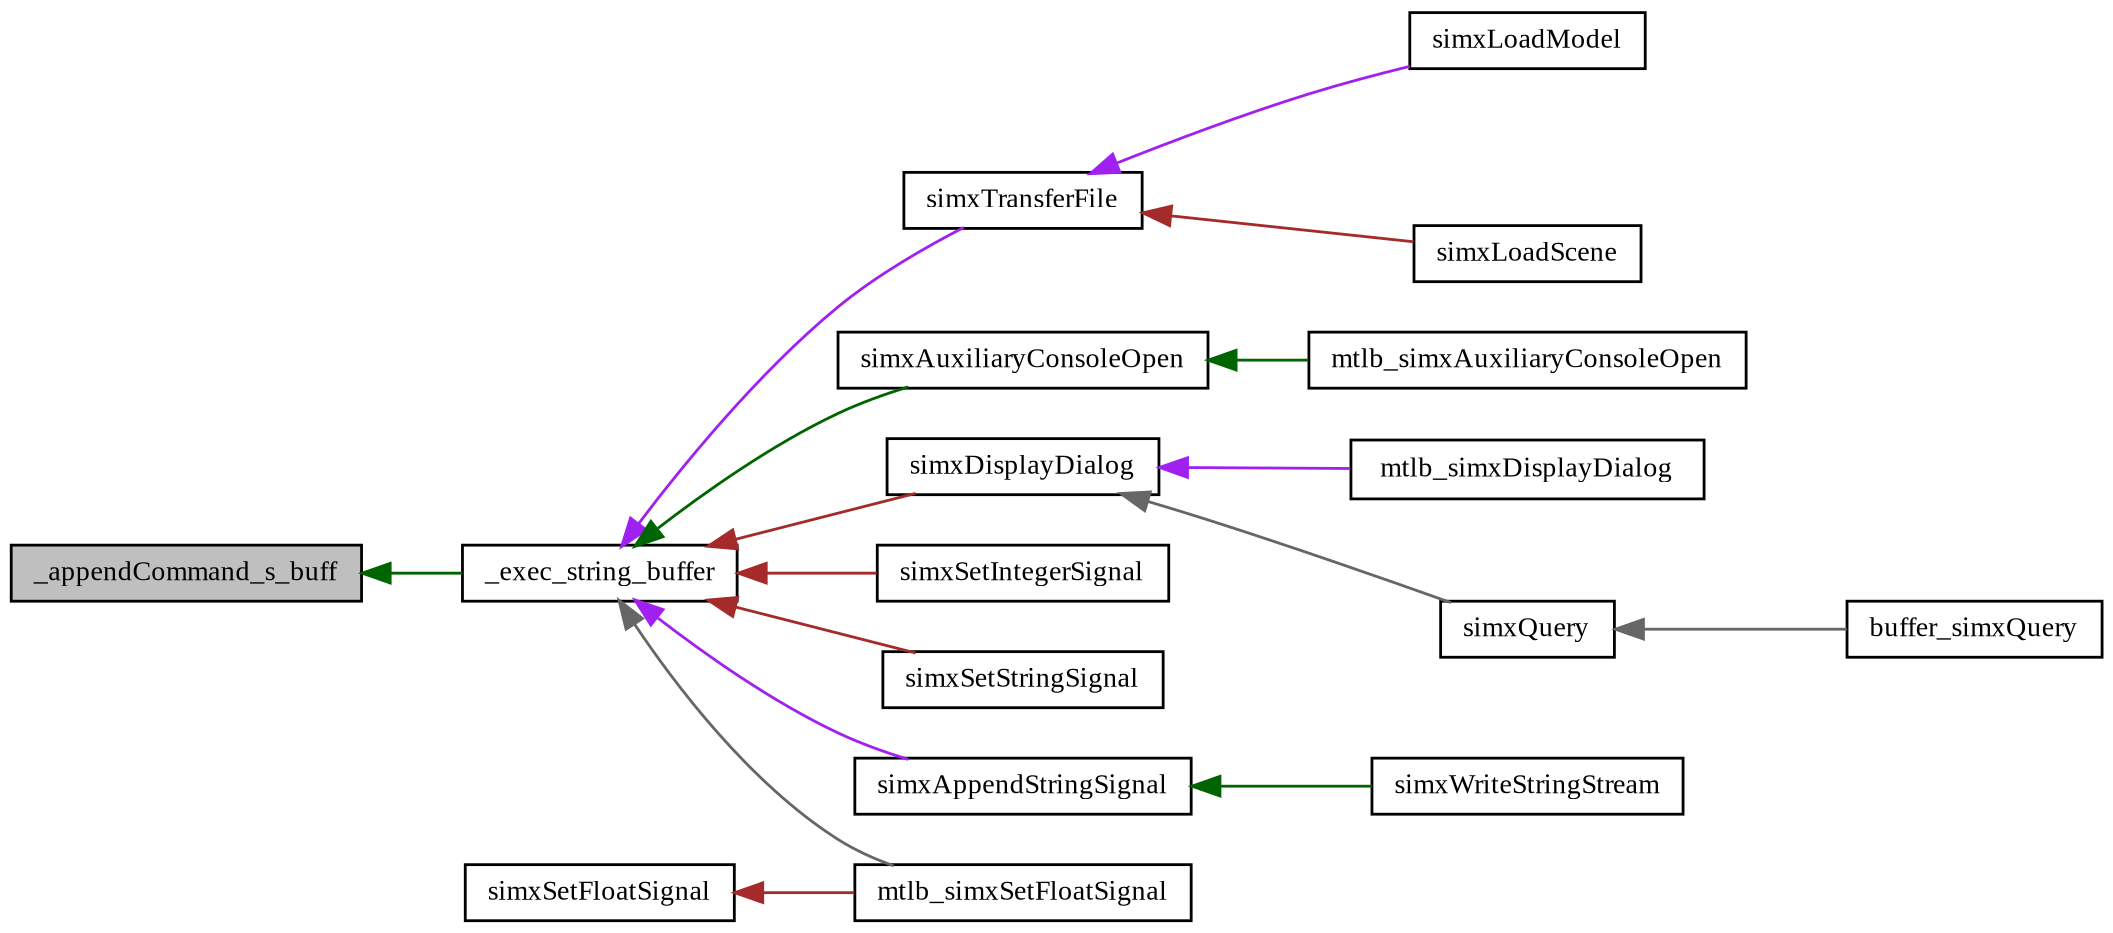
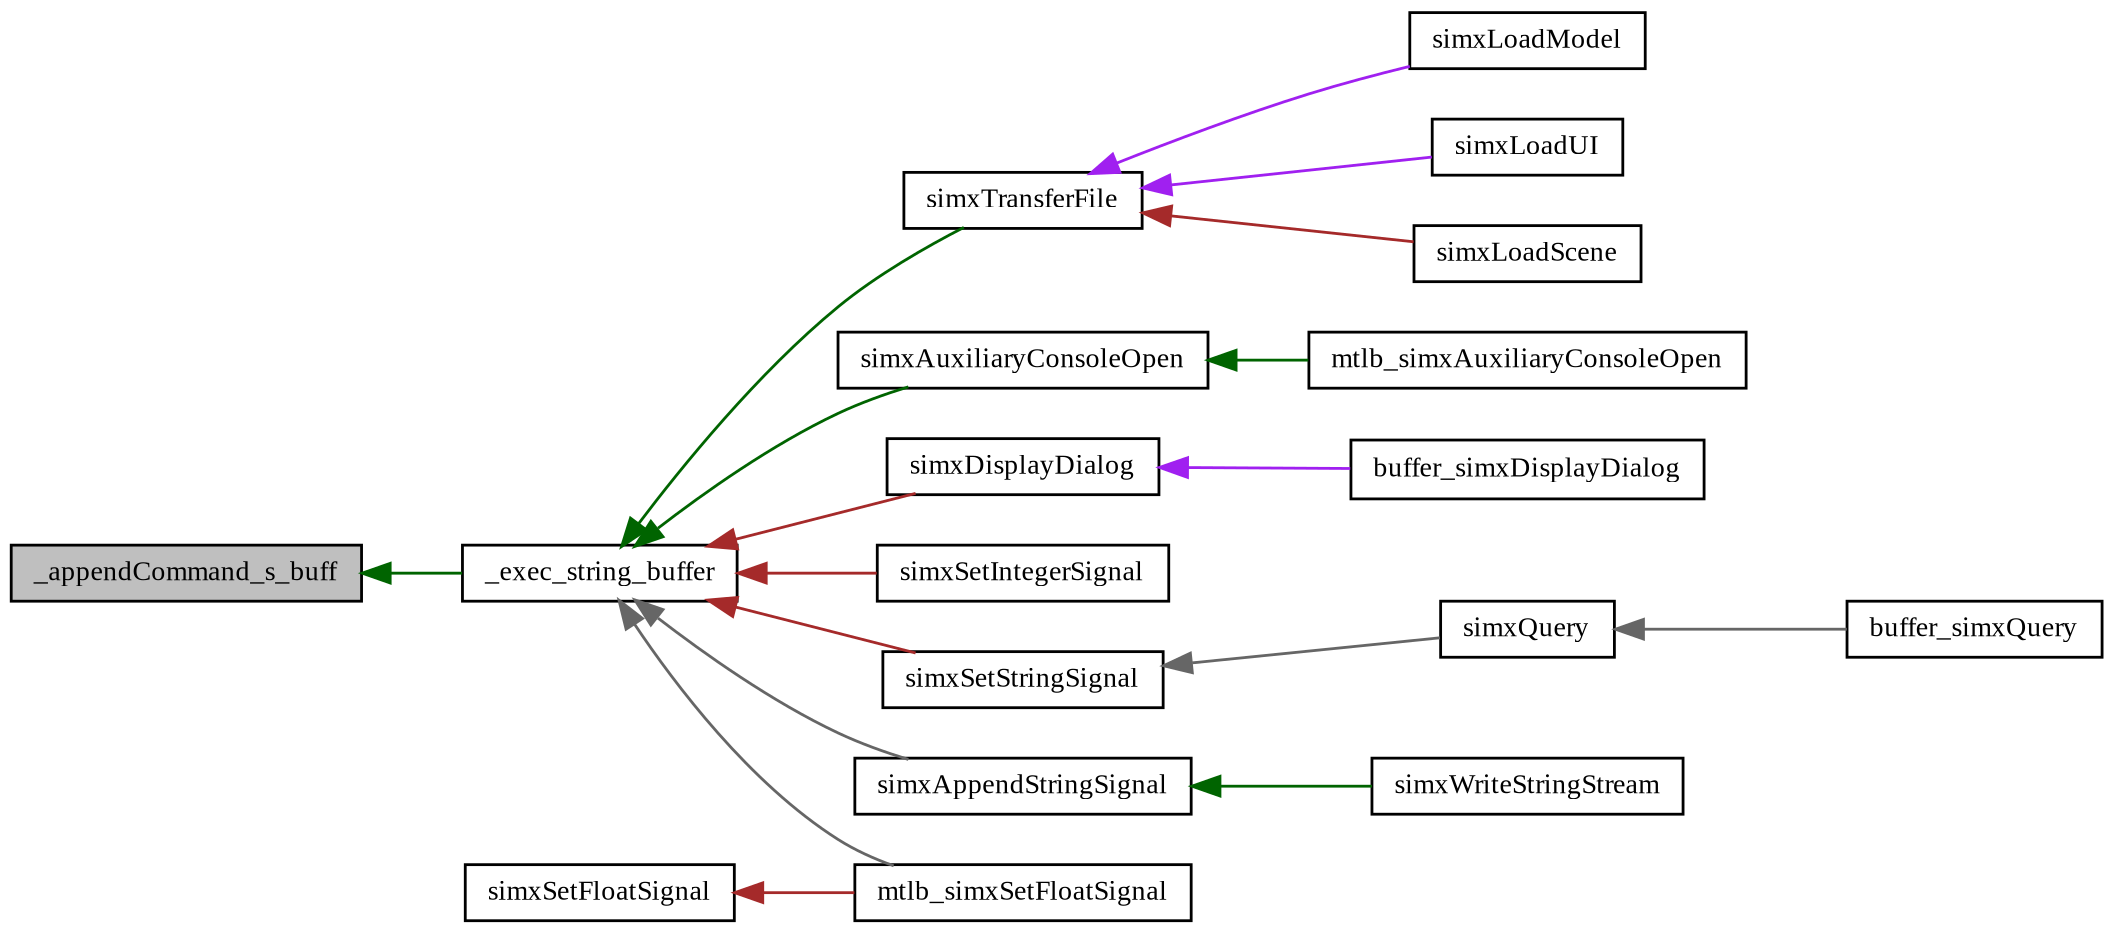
none -> (1528, 147)
(784, 356) -> (784, 356)
(1528, 469) -> (1528, 469)
(1300, 550) -> (1316, 650)
(777, 700) -> (777, 700)
